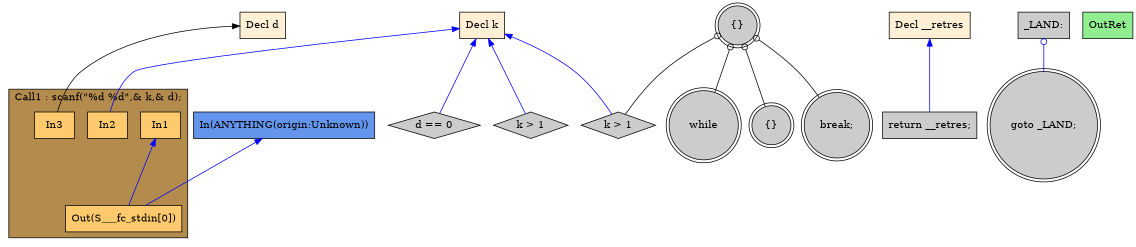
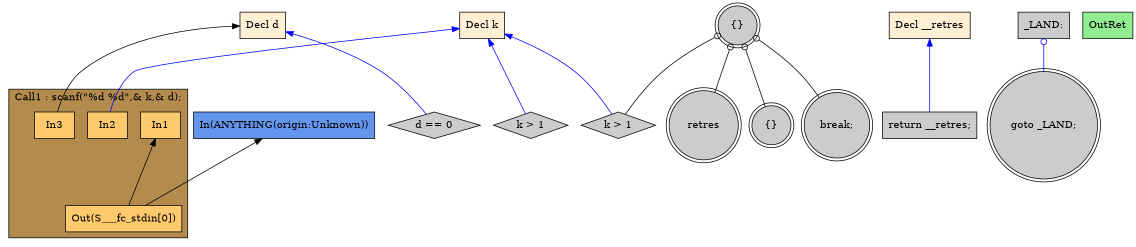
(456, 79) -> (367, 63)
(704, 125) -> (704, 125)
(201, 174) -> (201, 174)
(141, 175) -> (141, 175)
